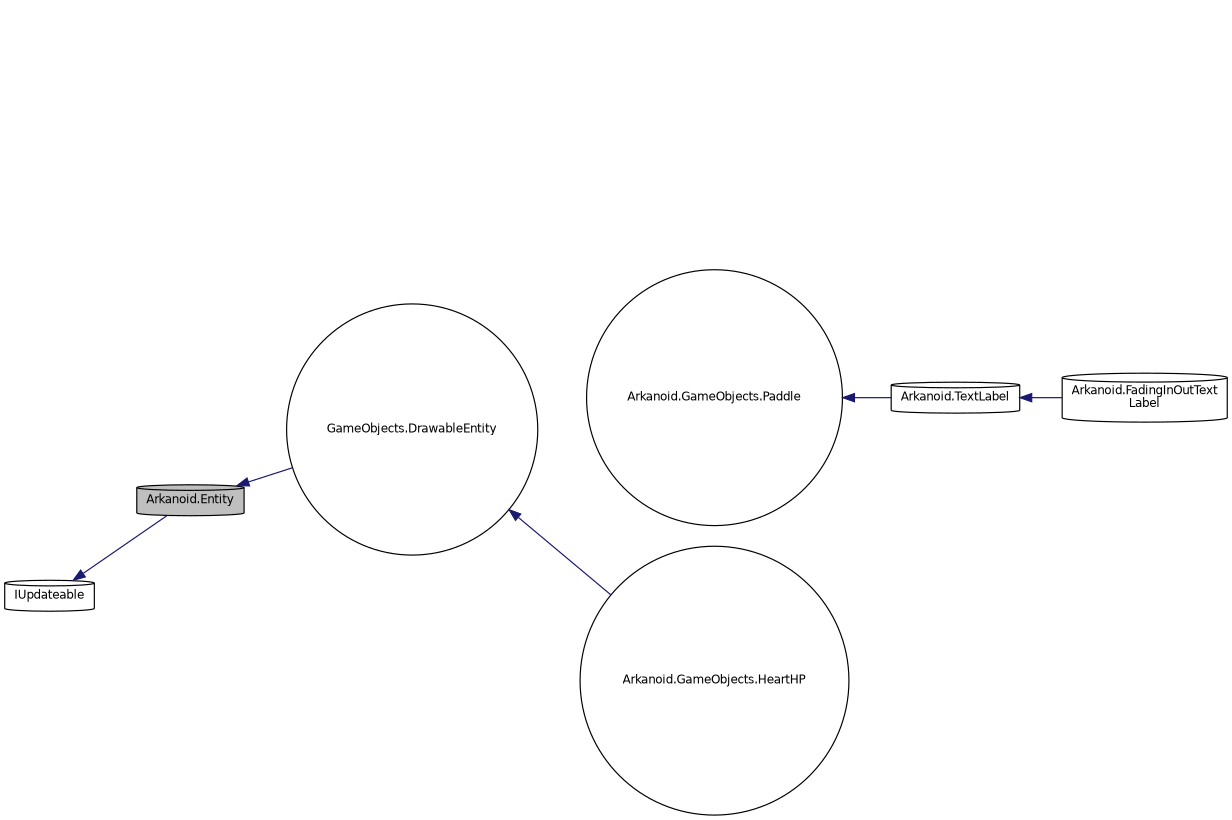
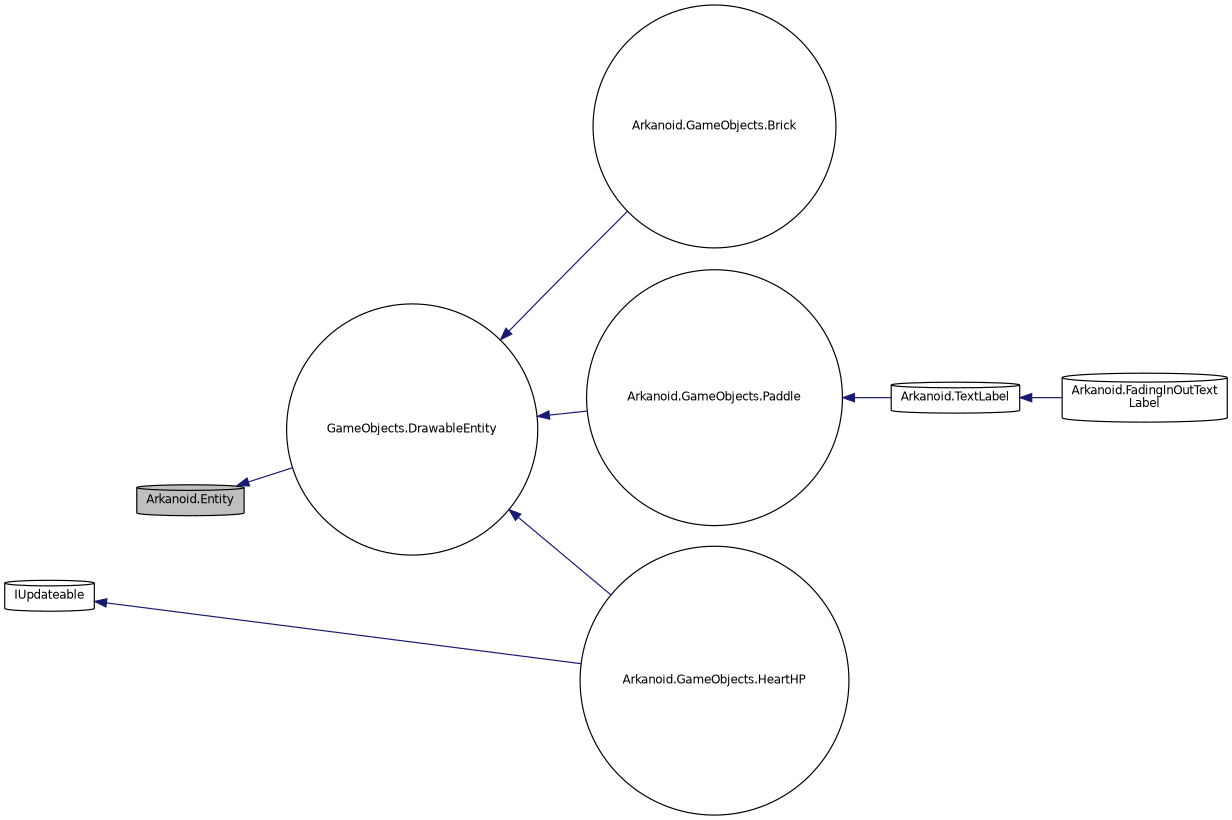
none -> (715, 126)
none -> (568, 413)
(125, 545) -> (344, 633)
